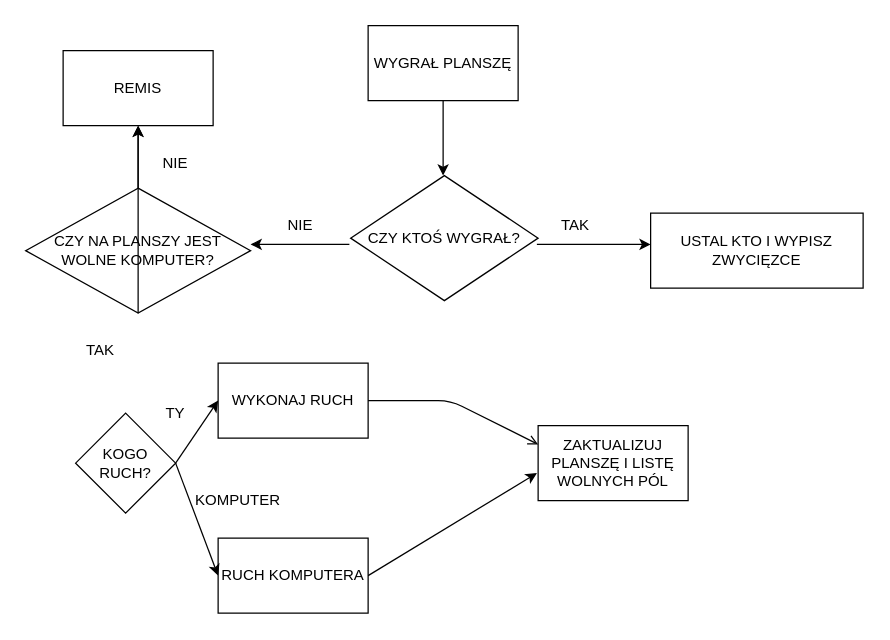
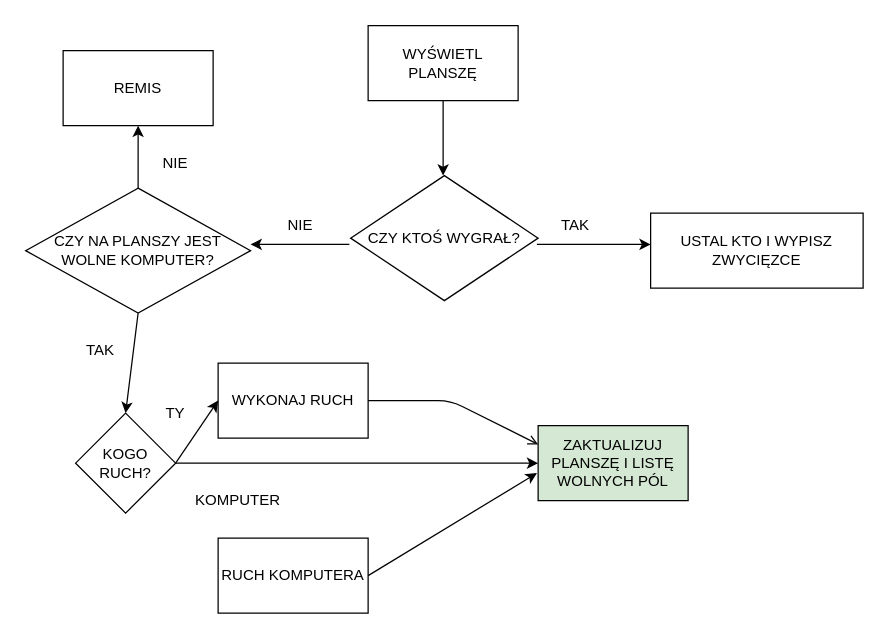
(443, 63) -> (443, 63)
(138, 251) -> (132, 359)
(613, 463) -> (613, 463)
(196, 517) -> (354, 463)
